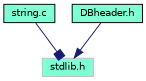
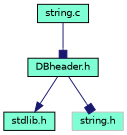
(46, 37) -> (63, 36)
(68, 67) -> (29, 121)
none -> (98, 121)
